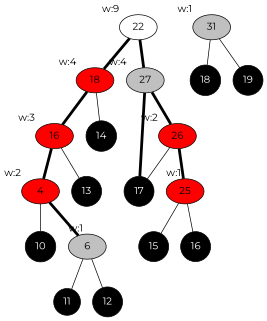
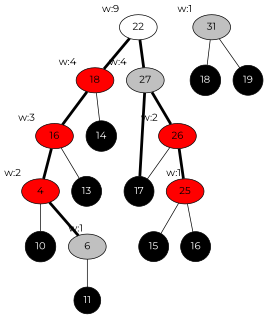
(108, 302) -> none
